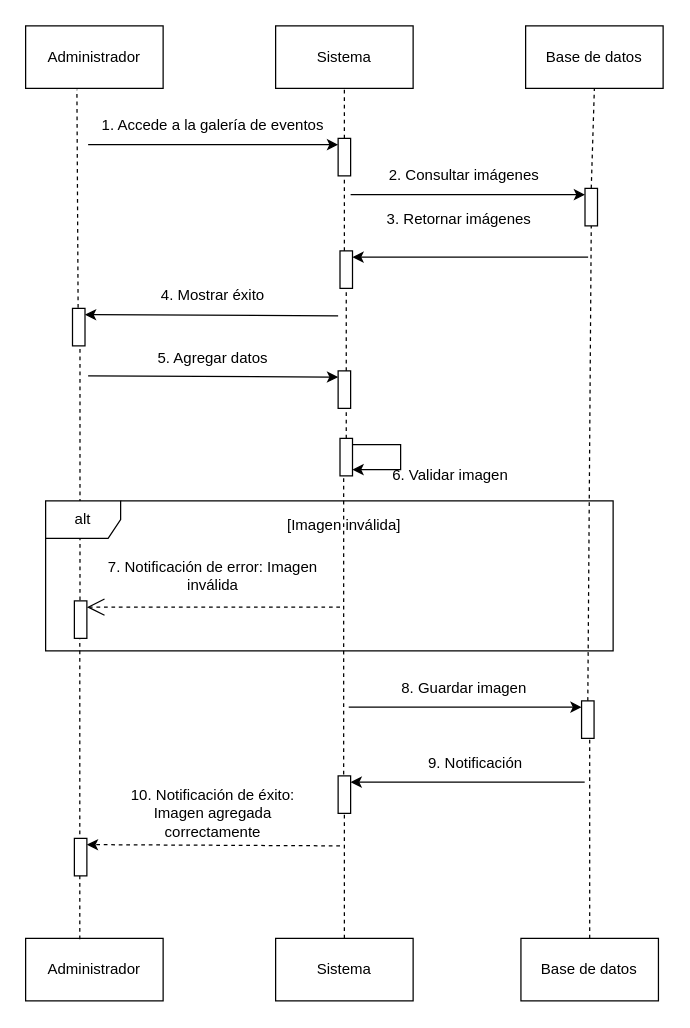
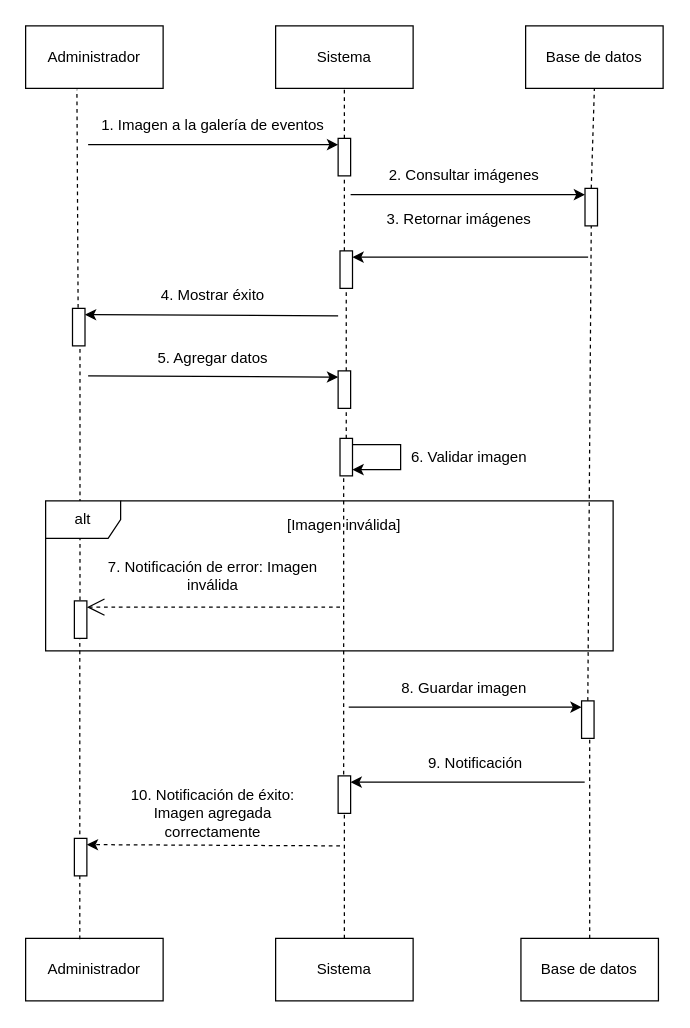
(213, 126) -> (213, 126)
(451, 476) -> (469, 457)
